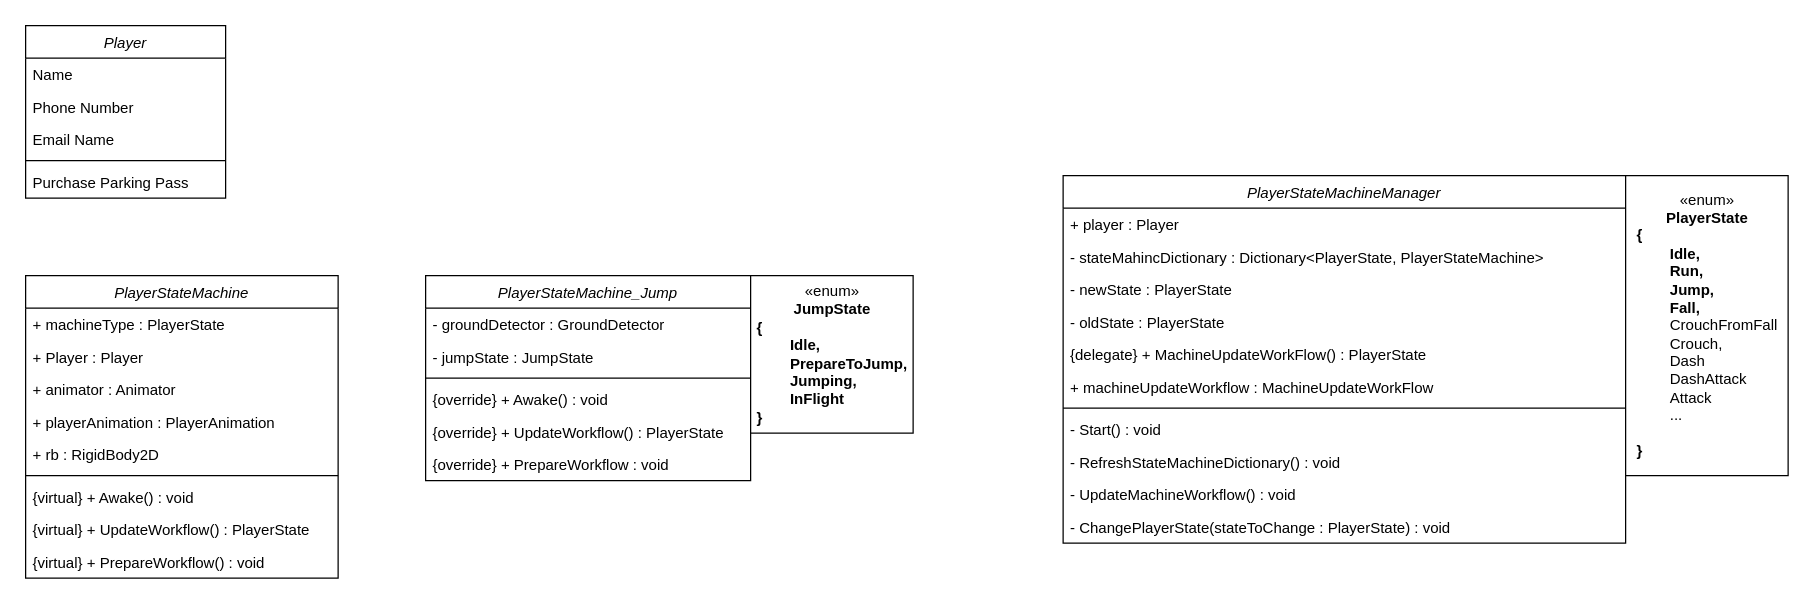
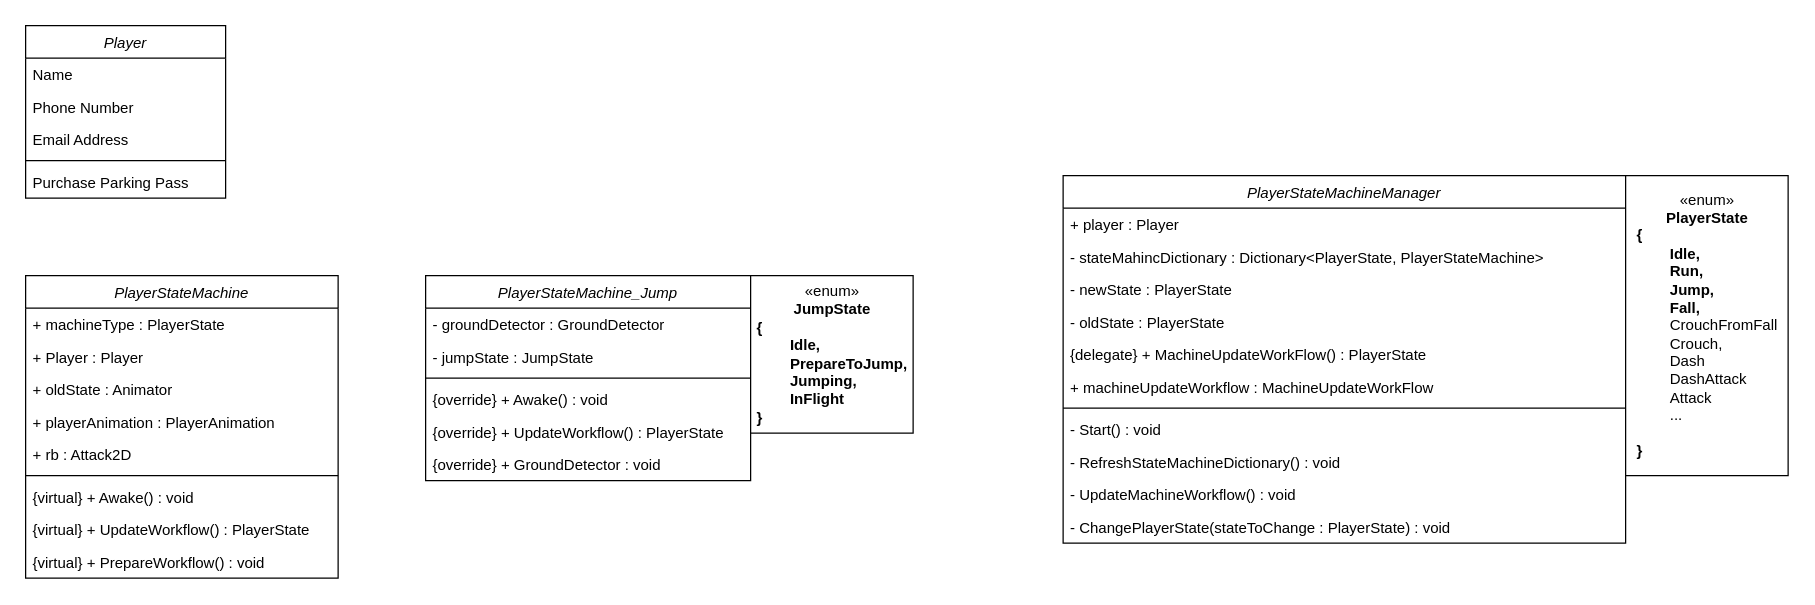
(69, 140) -> (81, 140)
(109, 390) -> (109, 390)
(96, 455) -> (88, 455)
(564, 465) -> (562, 465)
